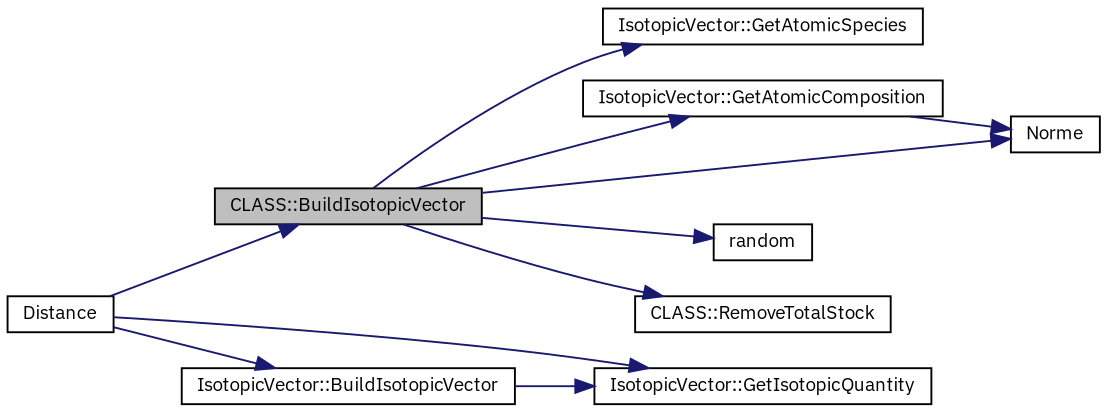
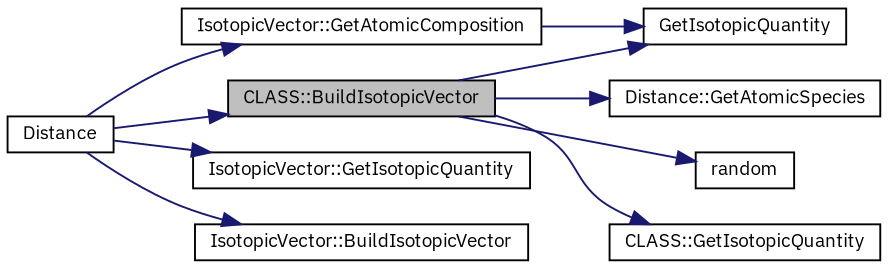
(763, 27) -> (745, 98)
(1055, 134) -> (745, 27)
(543, 154) -> (152, 76)
(763, 314) -> (745, 242)
(545, 386) -> none
